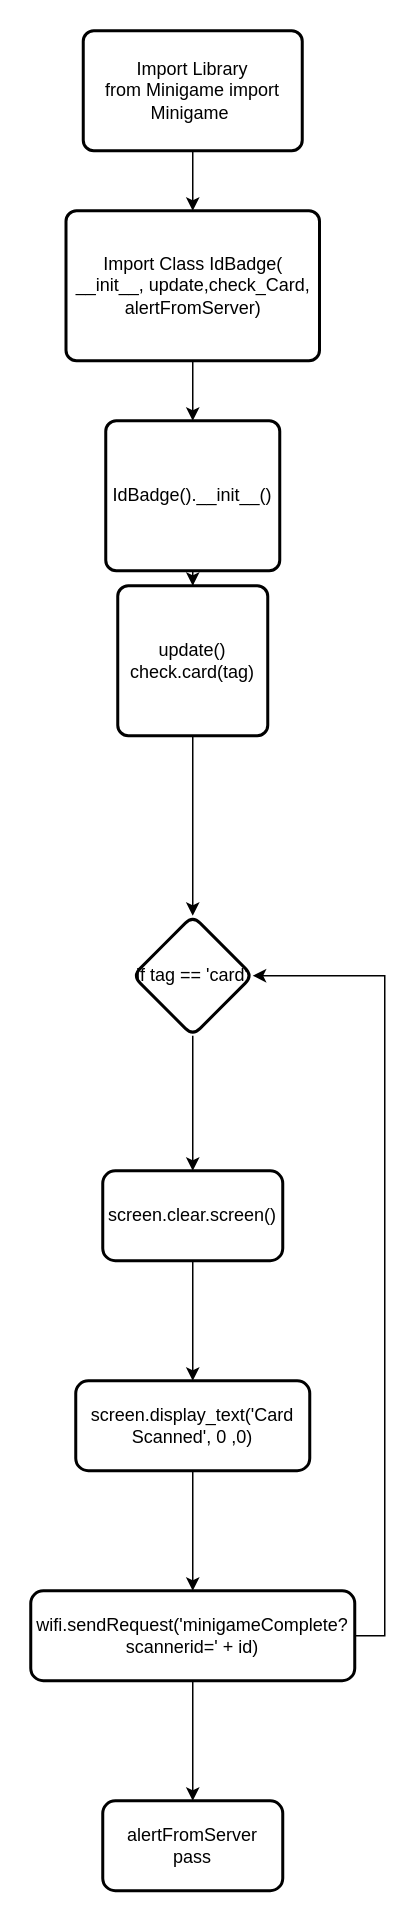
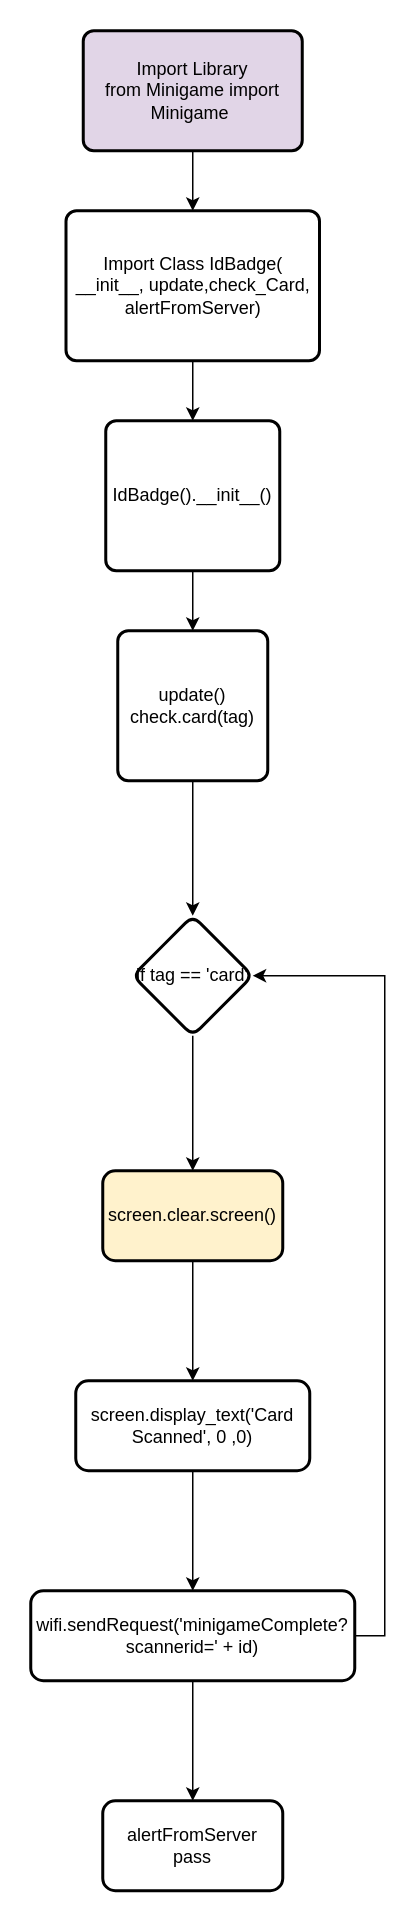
(193, 91) -> (193, 91)
(193, 661) -> (193, 706)
(193, 1216) -> (193, 1216)
